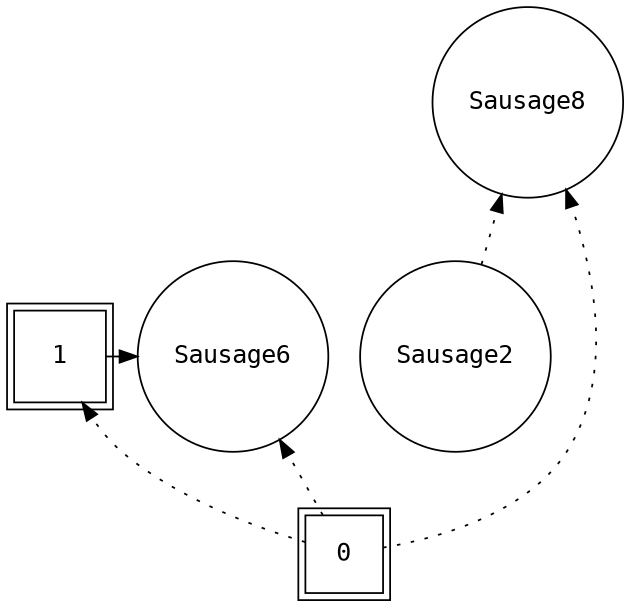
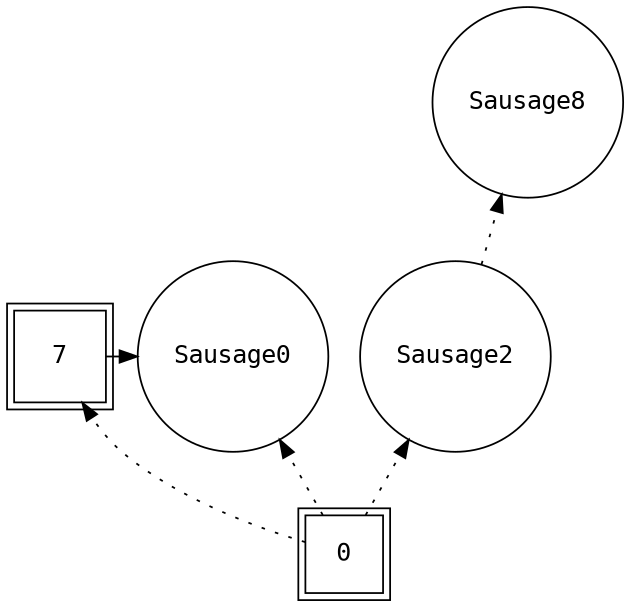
(60, 356) -> (60, 356)
(233, 356) -> (233, 356)
(576, 434) -> (383, 485)
